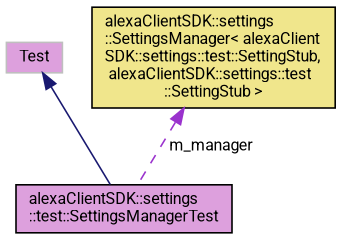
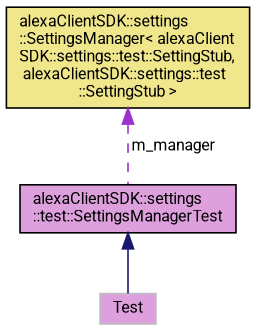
(81, 136) -> (128, 271)
